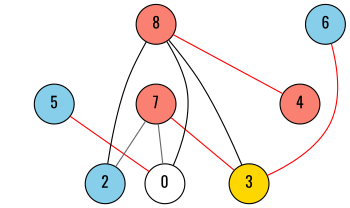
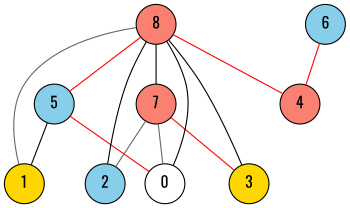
none -> (105, 64)
none -> (156, 64)
(330, 124) -> (313, 64)
none -> (24, 184)
